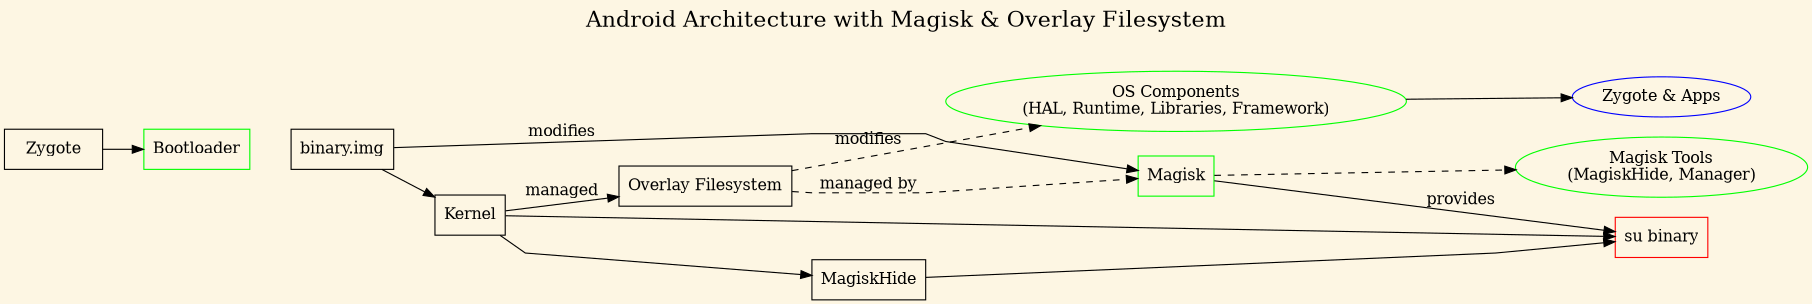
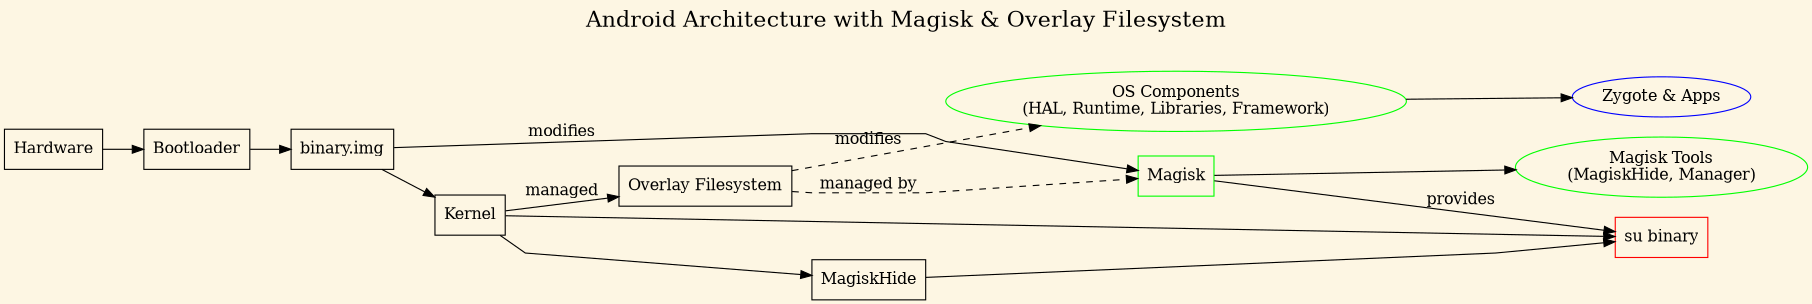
(54, 149) -> (54, 149)
(197, 149) -> (197, 149)
none -> (265, 149)
(1359, 173) -> (1359, 173)
